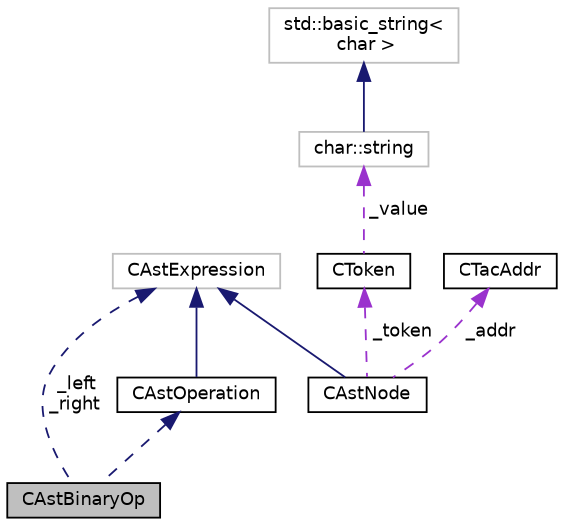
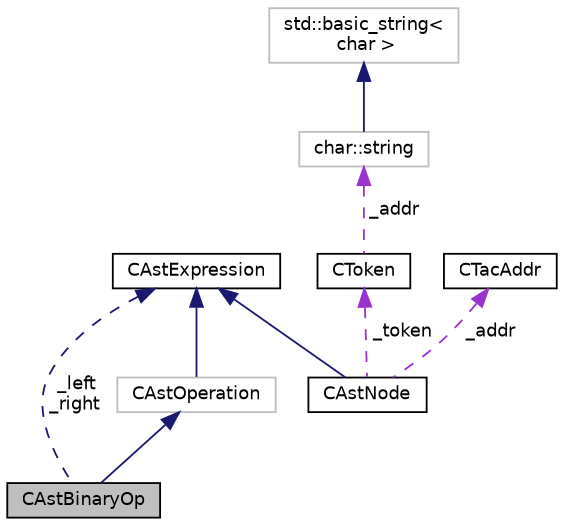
(397, 210) -> (392, 210)
(196, 271) -> (196, 271)
(196, 395) -> (196, 395)
(133, 454) -> (133, 454)
